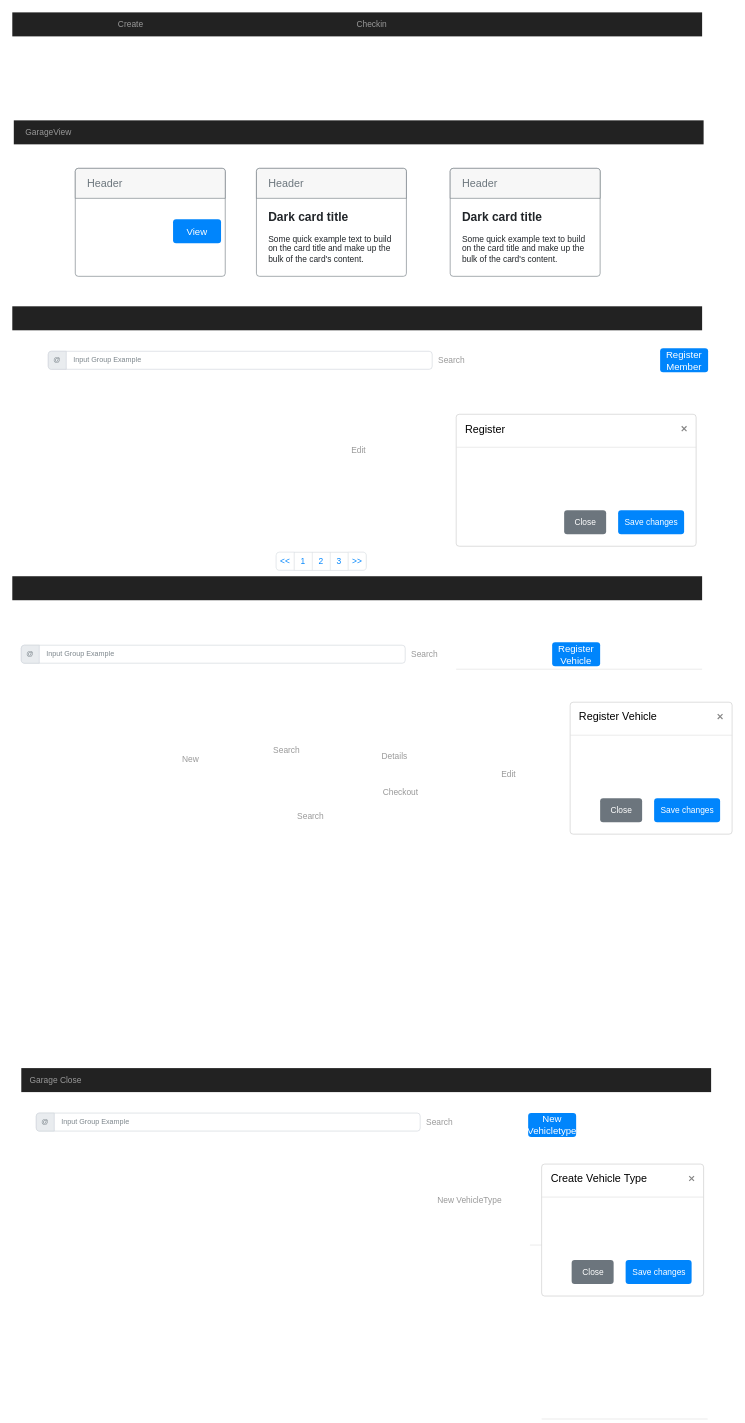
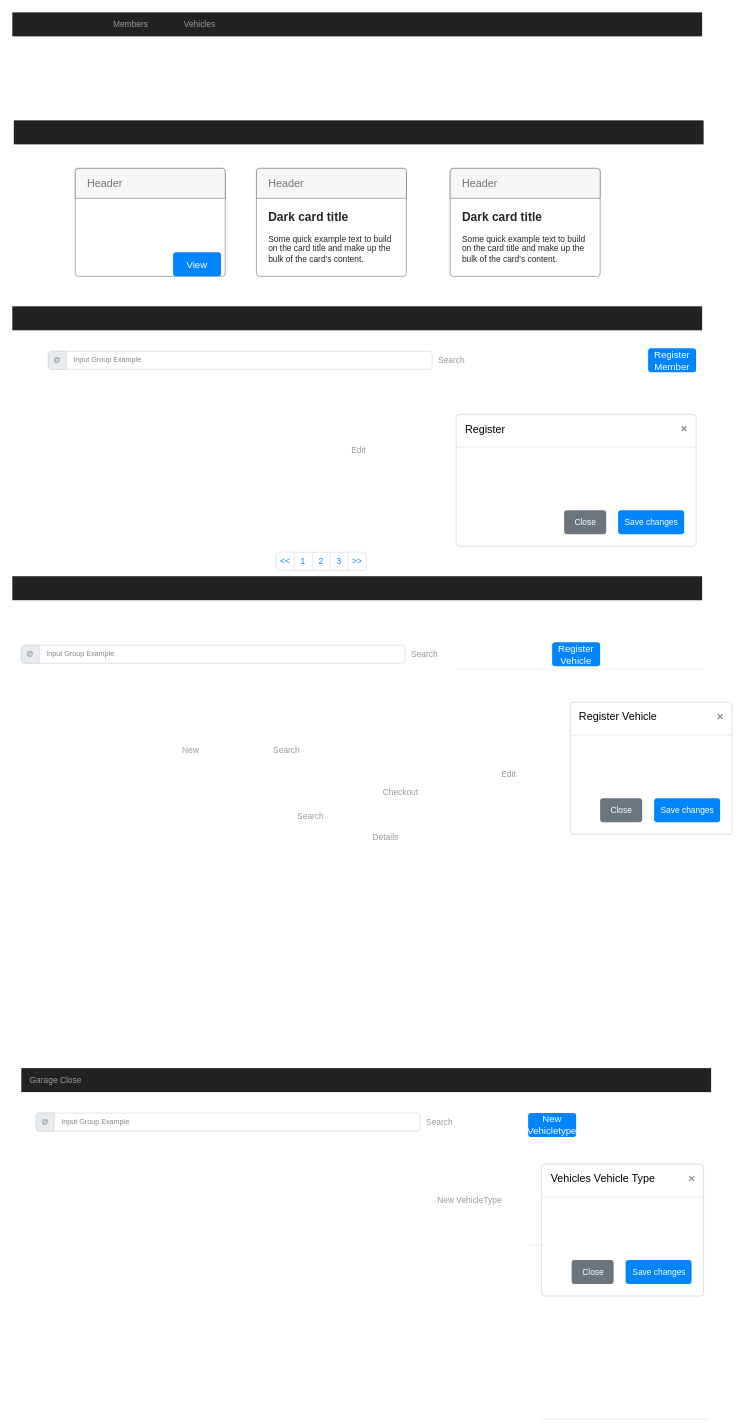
(131, 24) -> (131, 24)
none -> (200, 24)
(372, 24) -> none
(48, 132) -> none
(197, 231) -> (197, 264)
(684, 360) -> (672, 360)
(395, 756) -> (386, 837)
(191, 759) -> (191, 750)
(603, 1180) -> (606, 1180)
